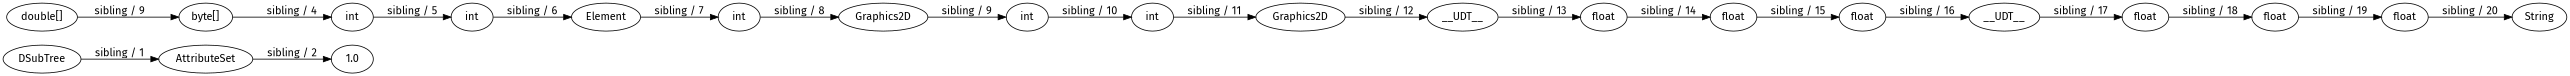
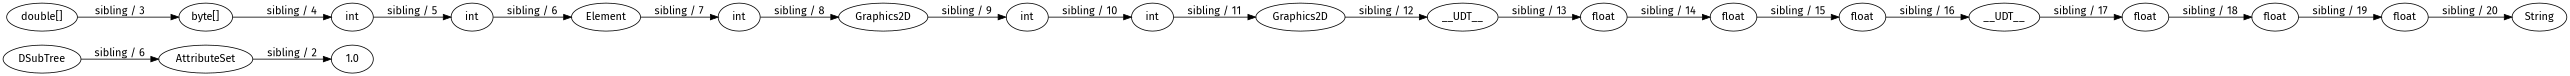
(120, 11) -> (120, 11)
(120, 53) -> (120, 53)
